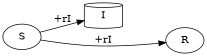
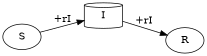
(100, 46) -> (142, 27)
